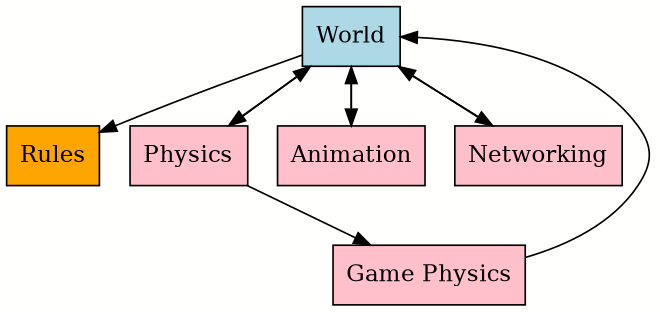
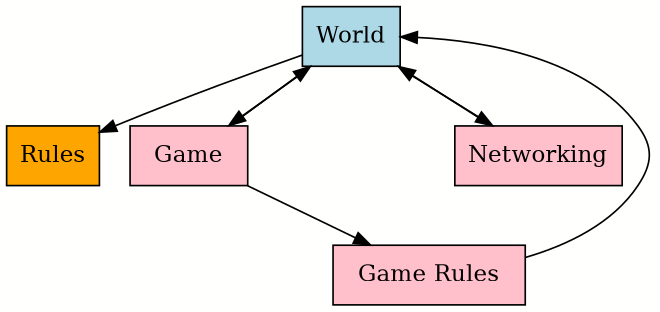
(189, 156) -> (189, 156)
(351, 156) -> none
(429, 275) -> (429, 275)
